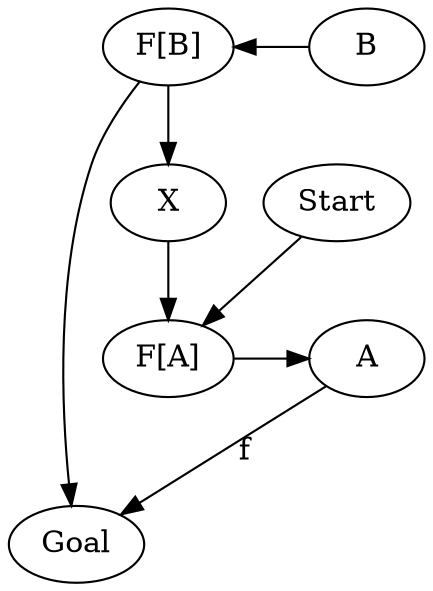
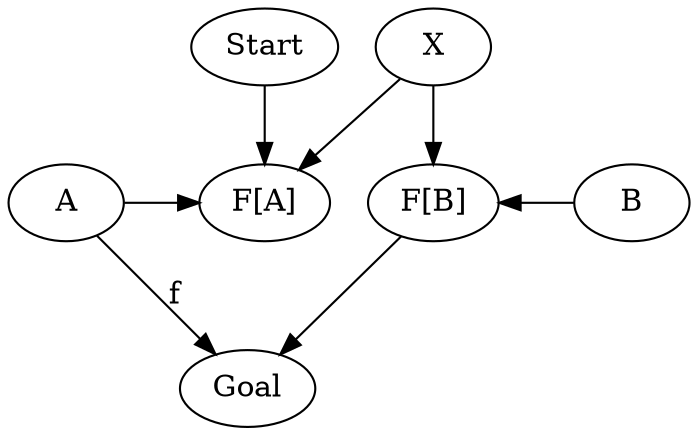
(168, 114) -> (433, 114)
(261, 359) -> (151, 203)
